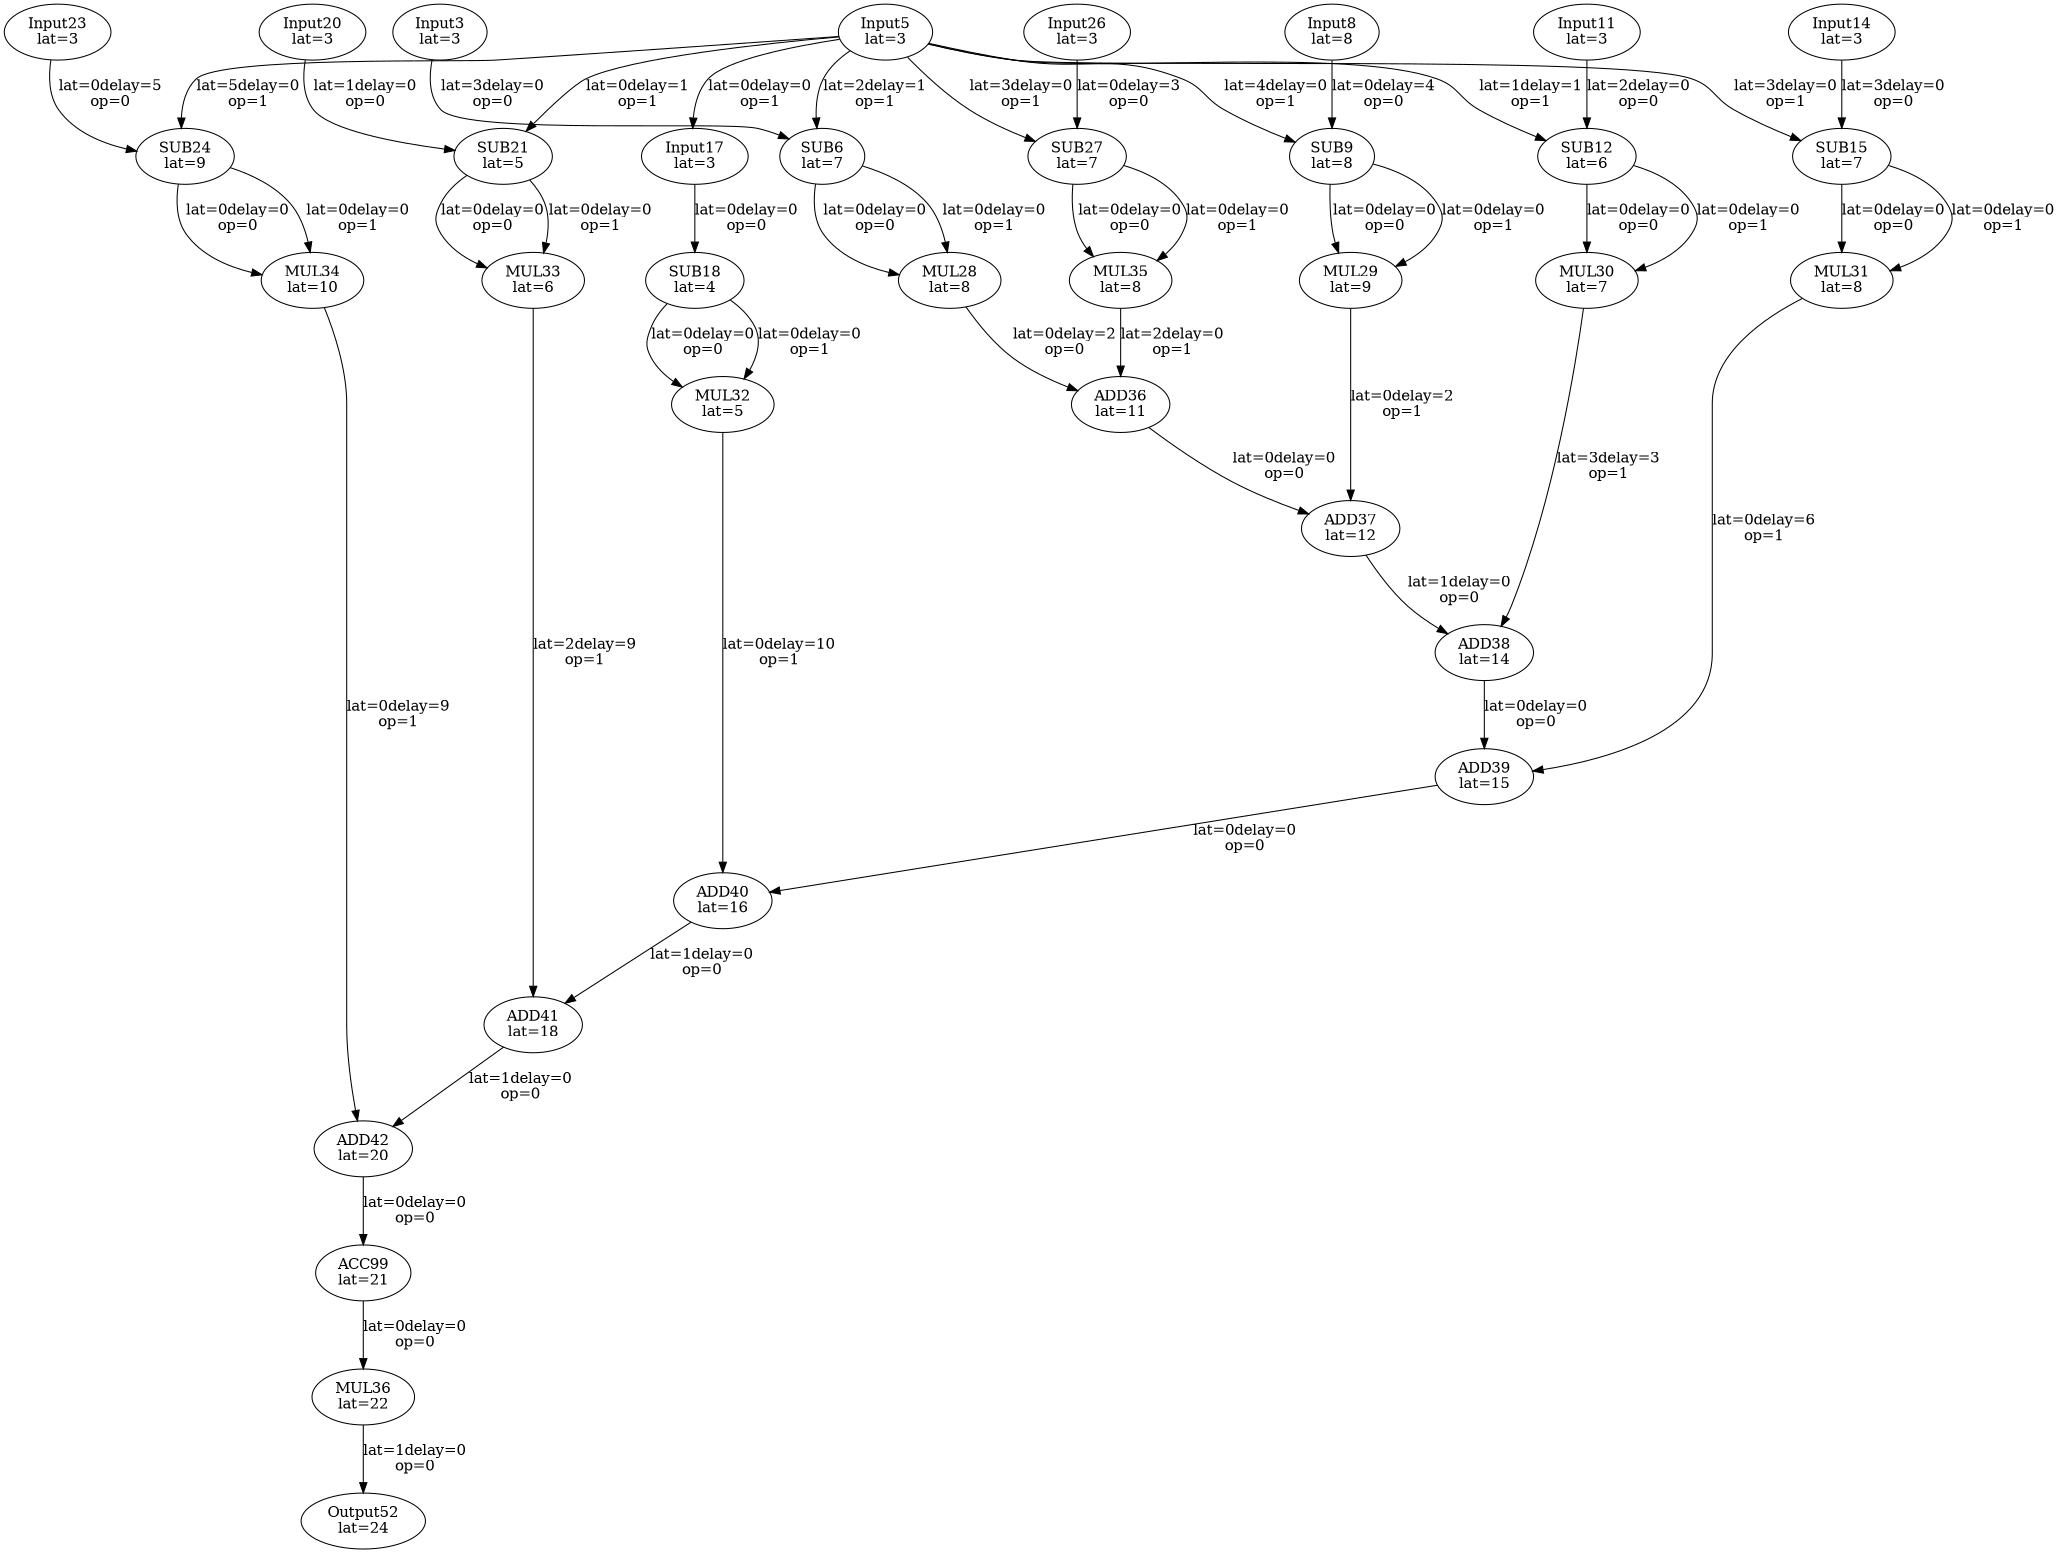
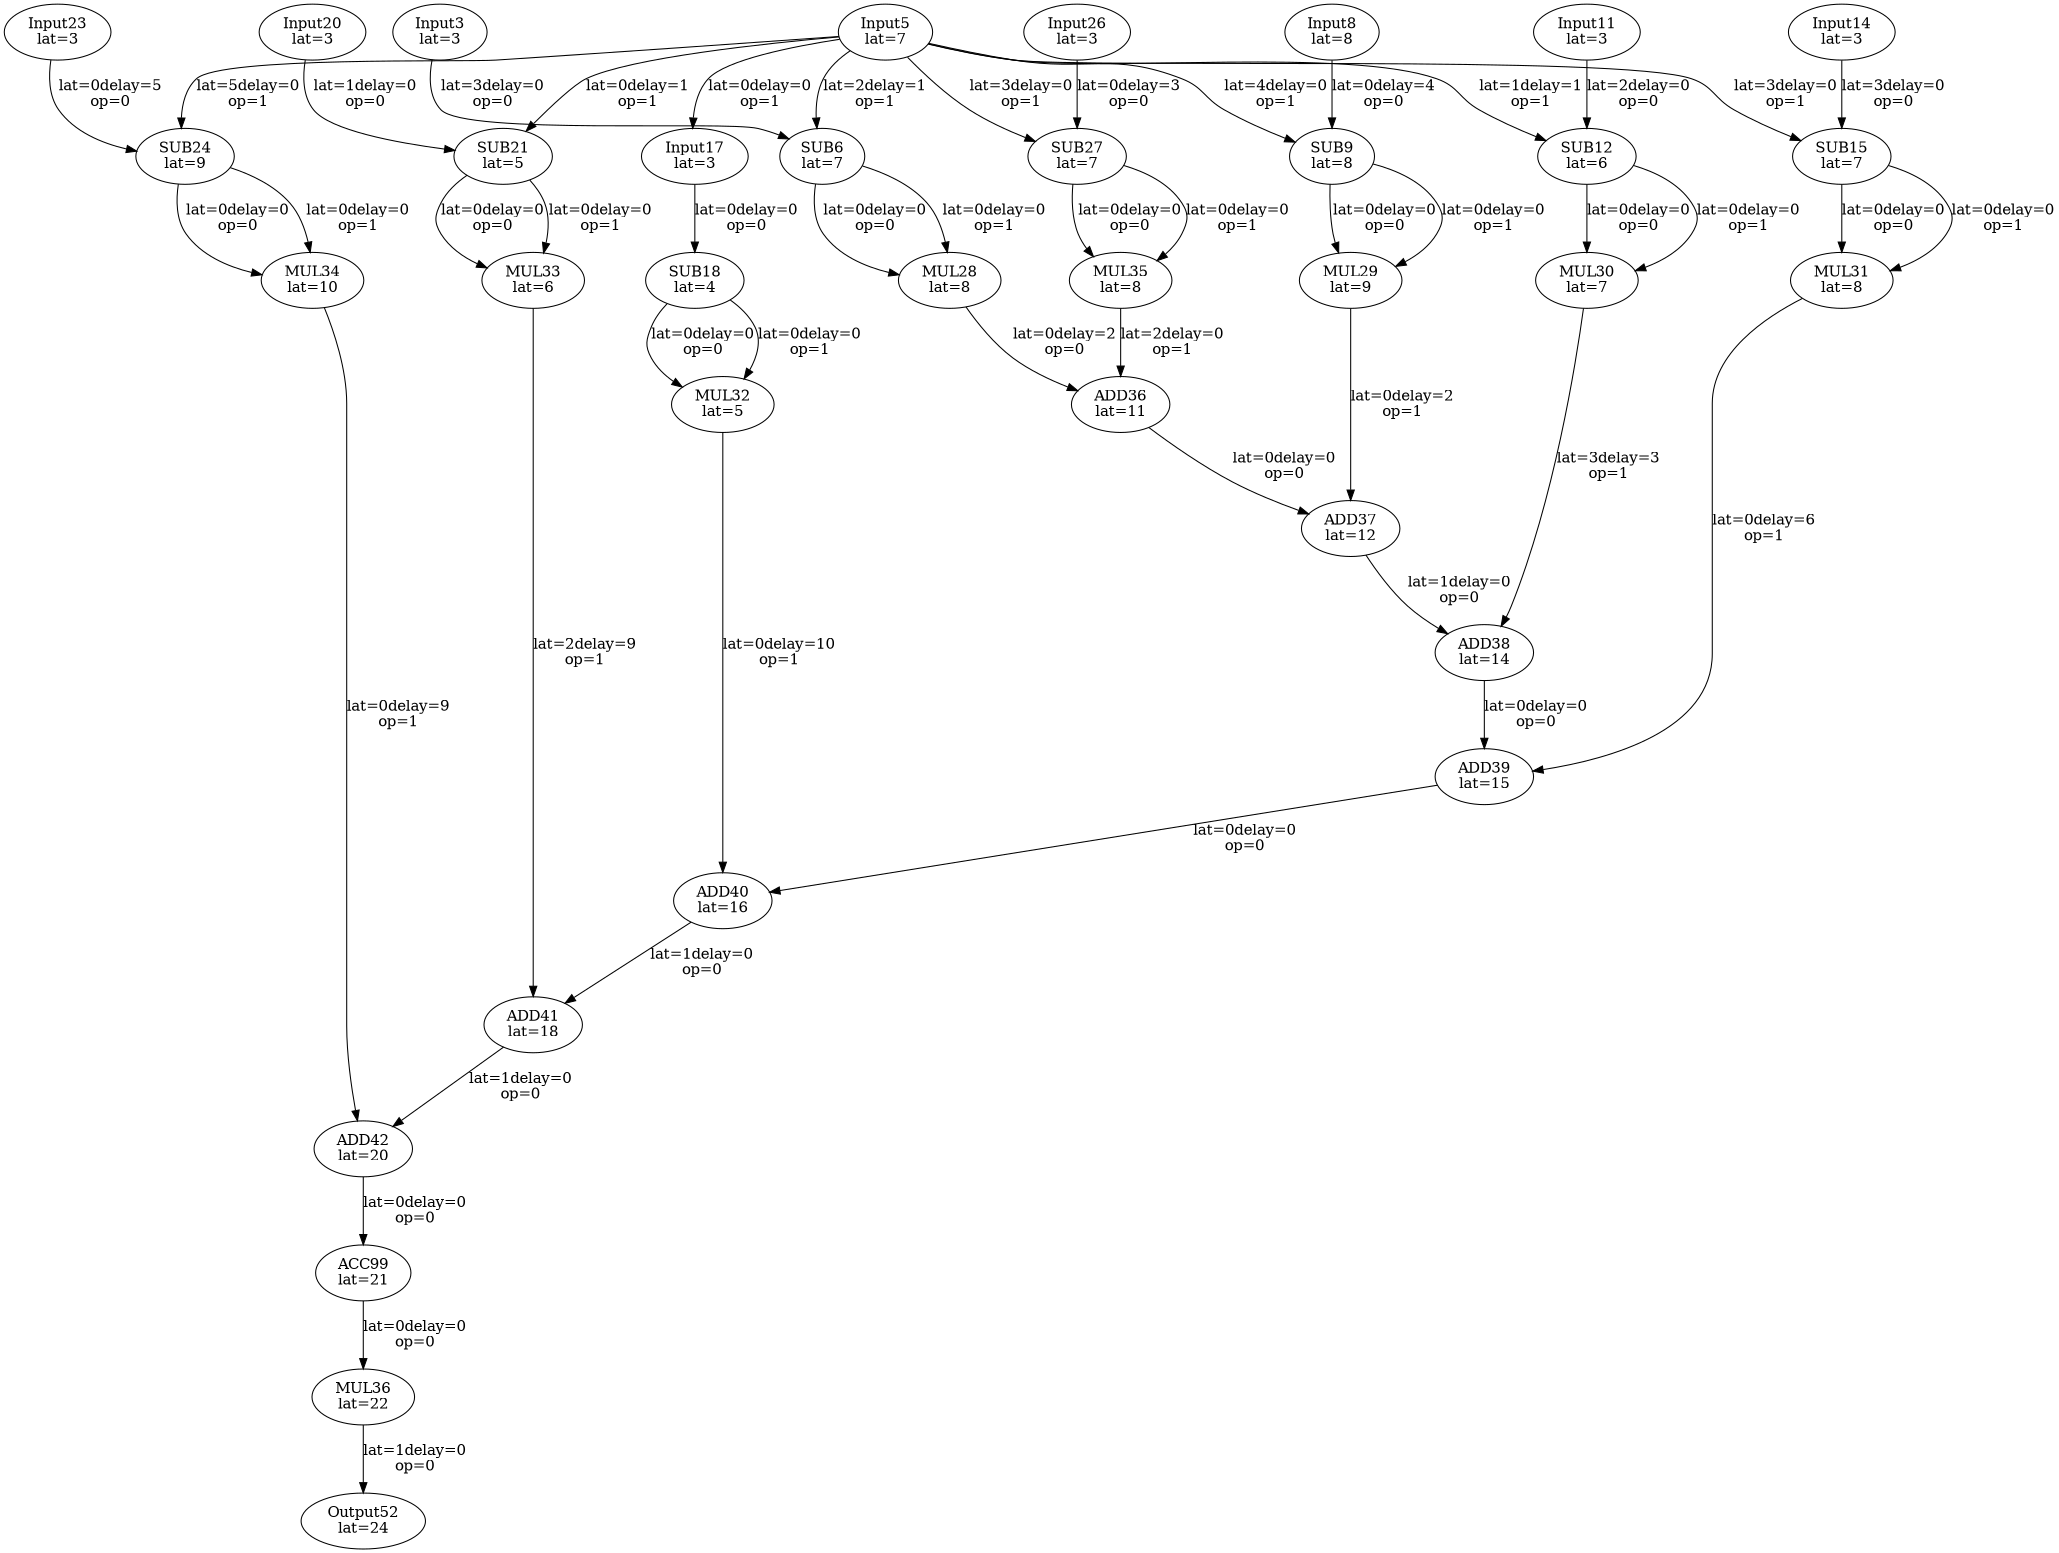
(885, 32) -> (885, 32)
